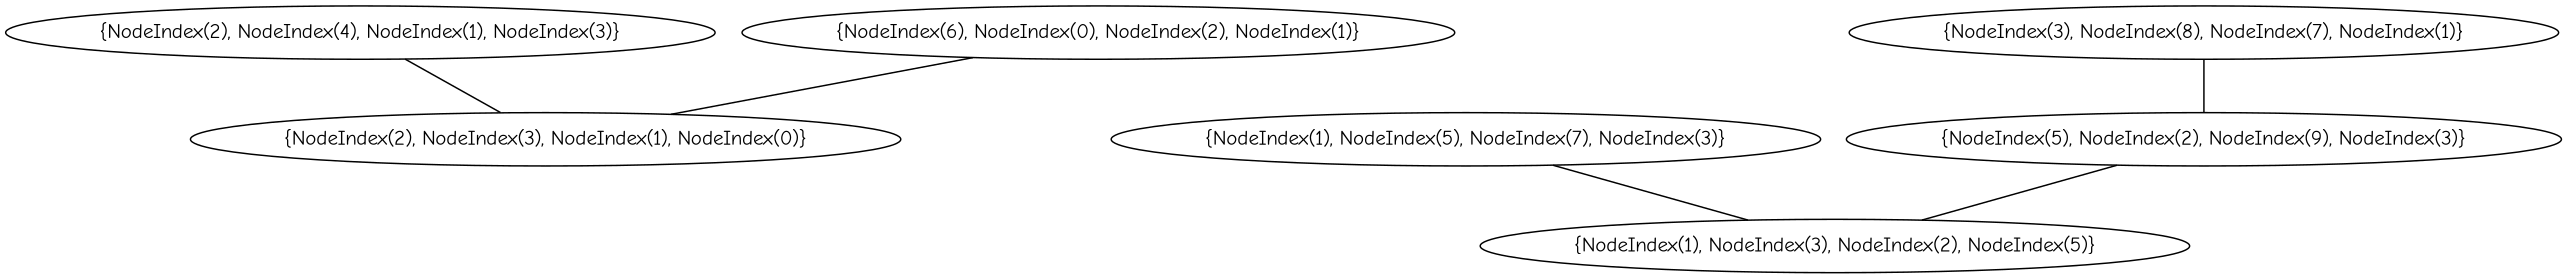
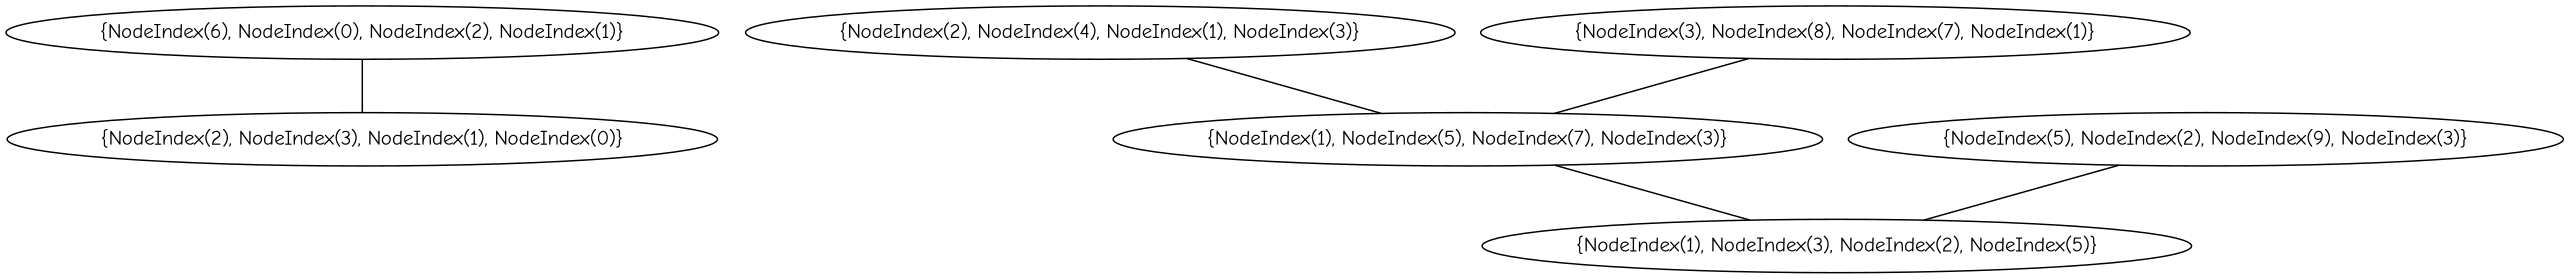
(453, 86) -> (1284, 86)
(2204, 86) -> (1652, 86)
